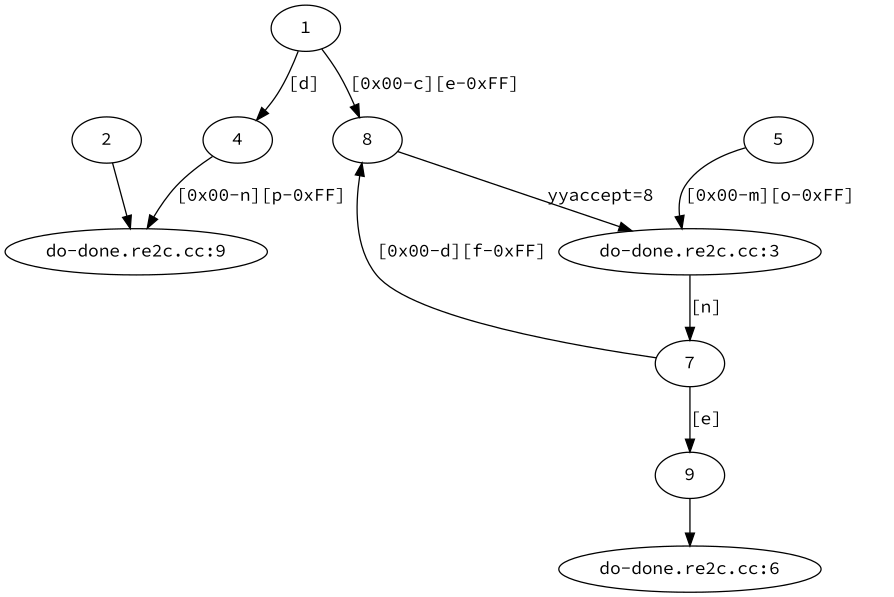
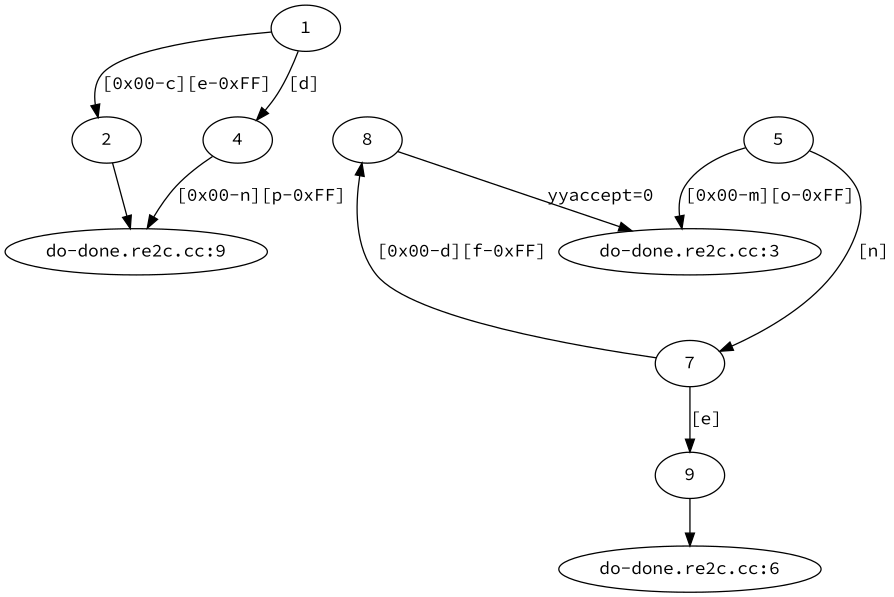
(340, 76) -> (168, 47)
(601, 196) -> (601, 196)
(690, 301) -> (842, 262)
